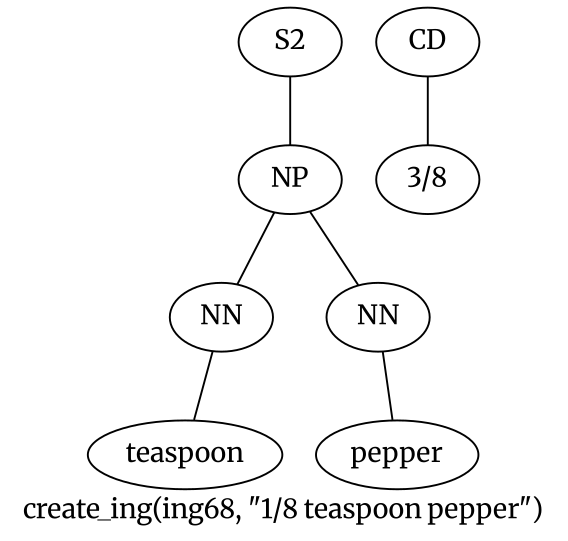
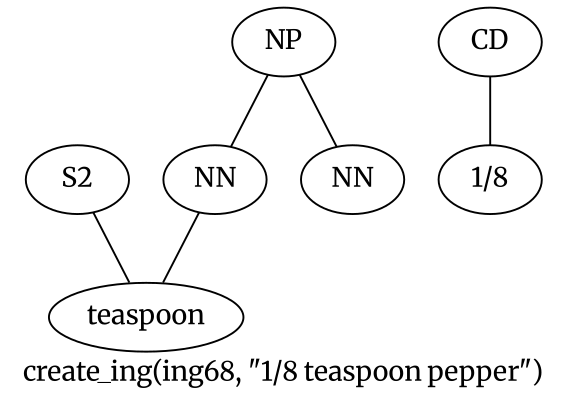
(290, 111) -> (111, 248)
(428, 180) -> (490, 180)
(397, 455) -> none
